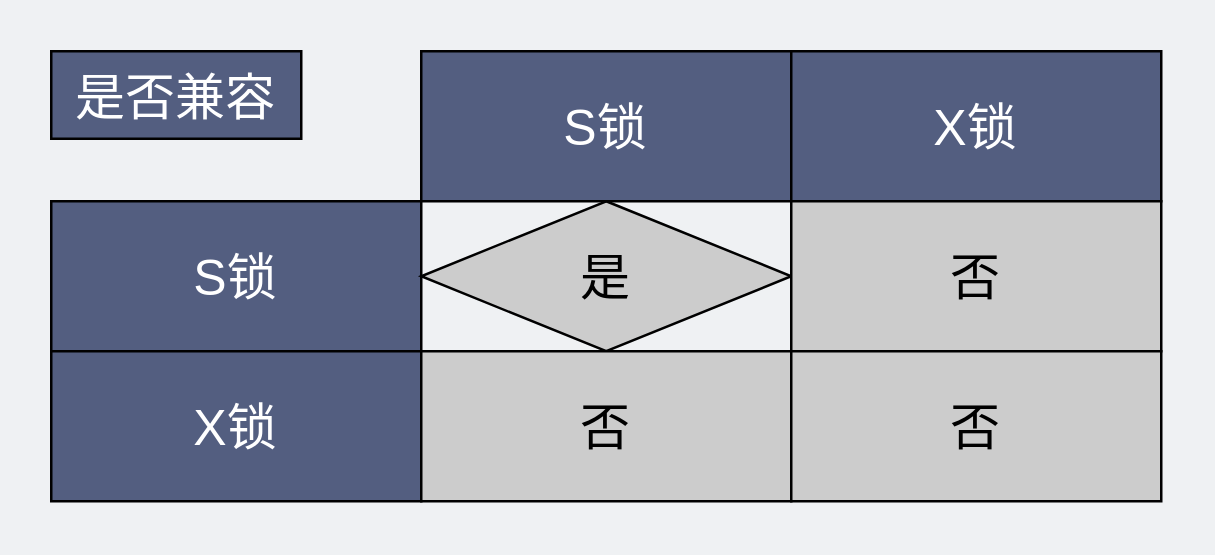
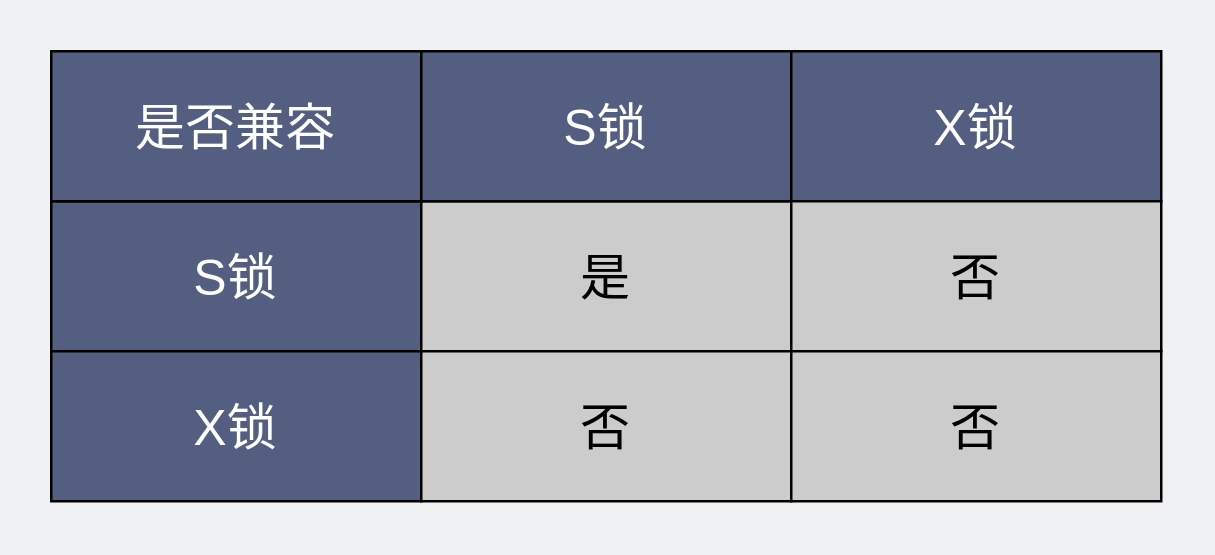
(176, 95) -> (236, 126)
(606, 276) -> (606, 276)
